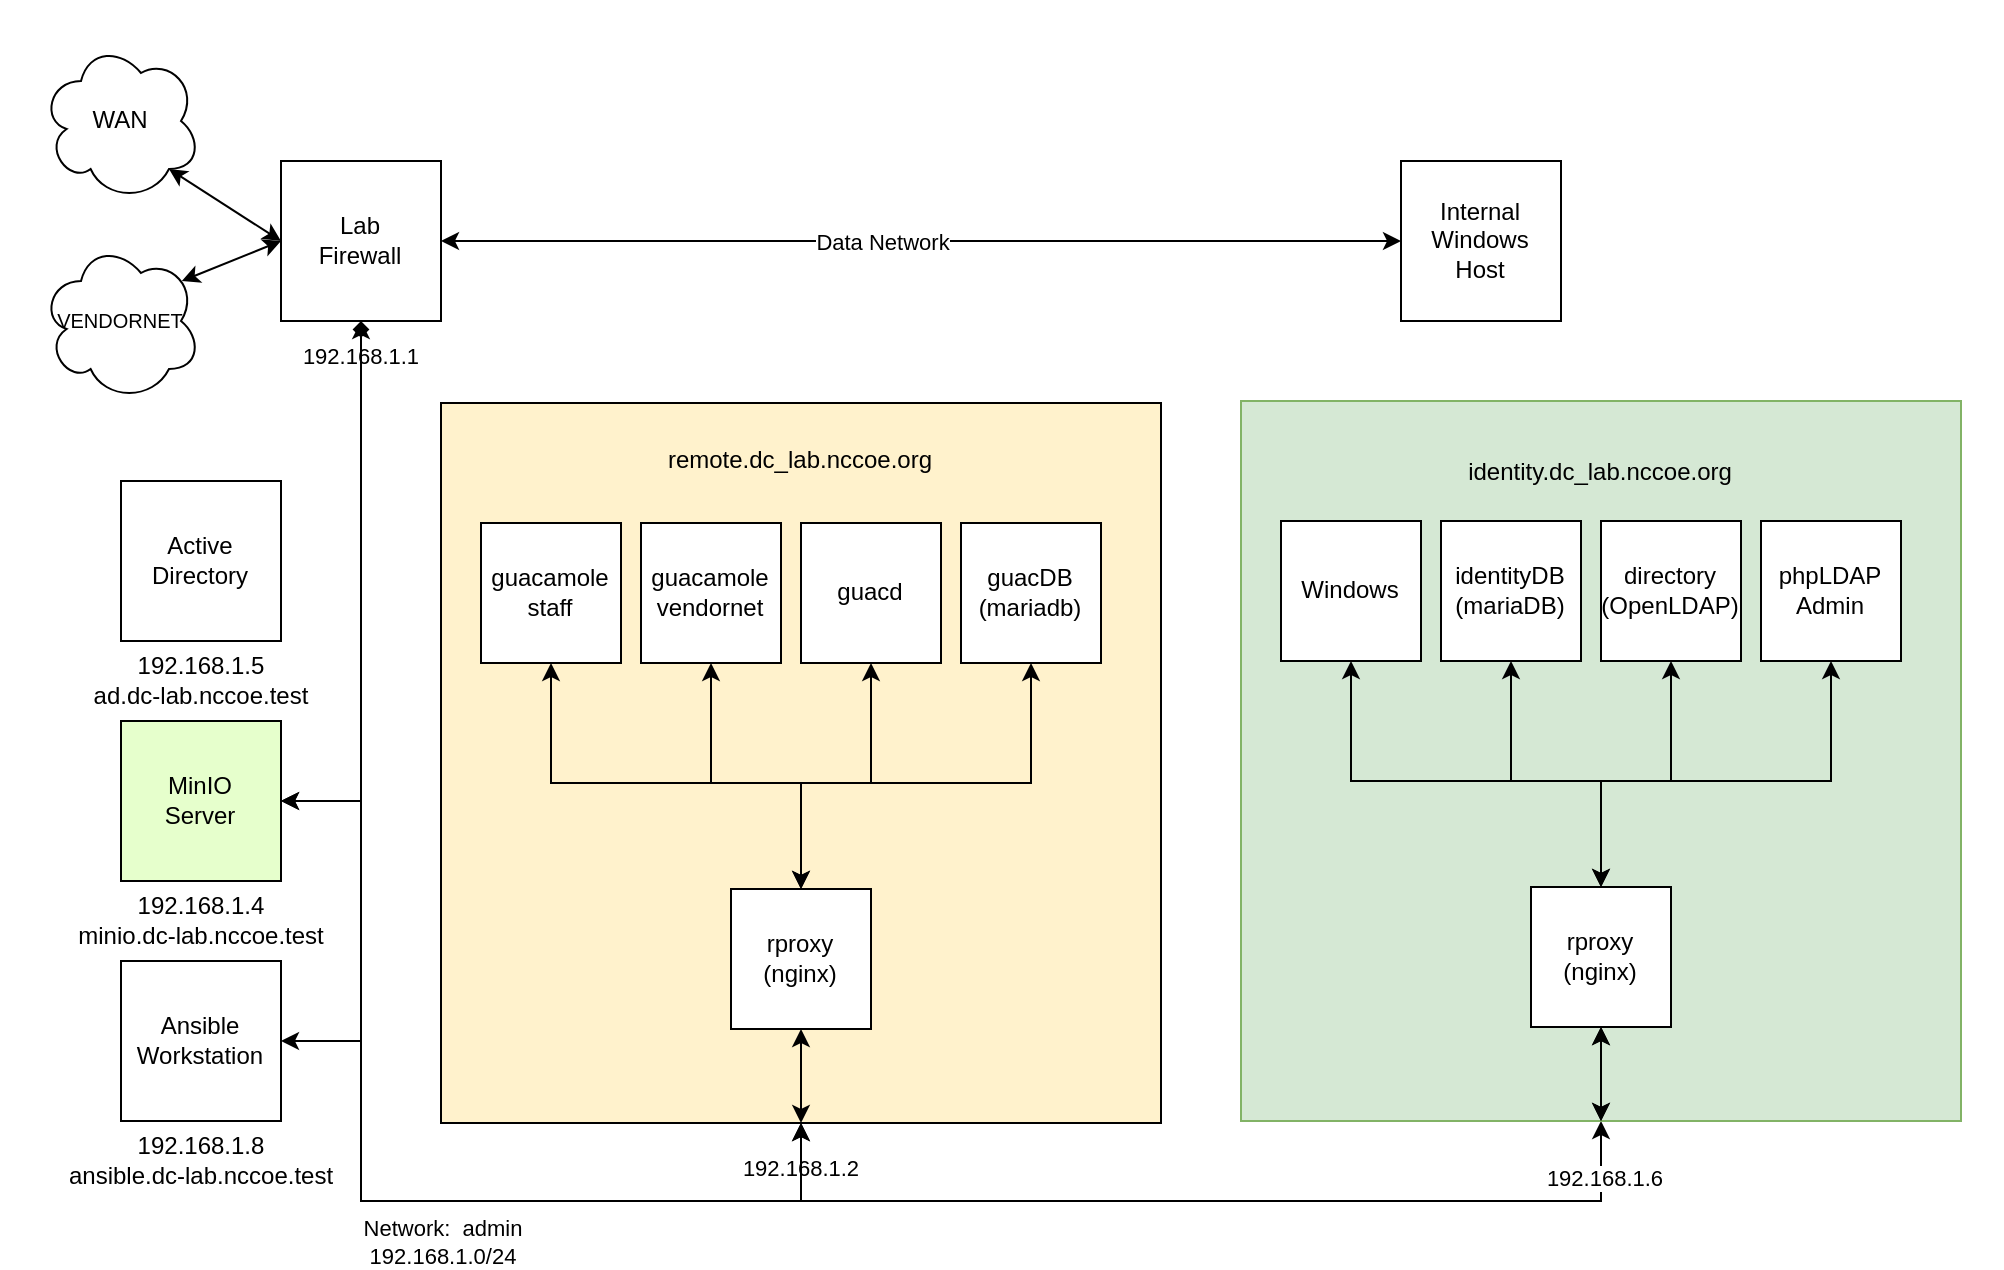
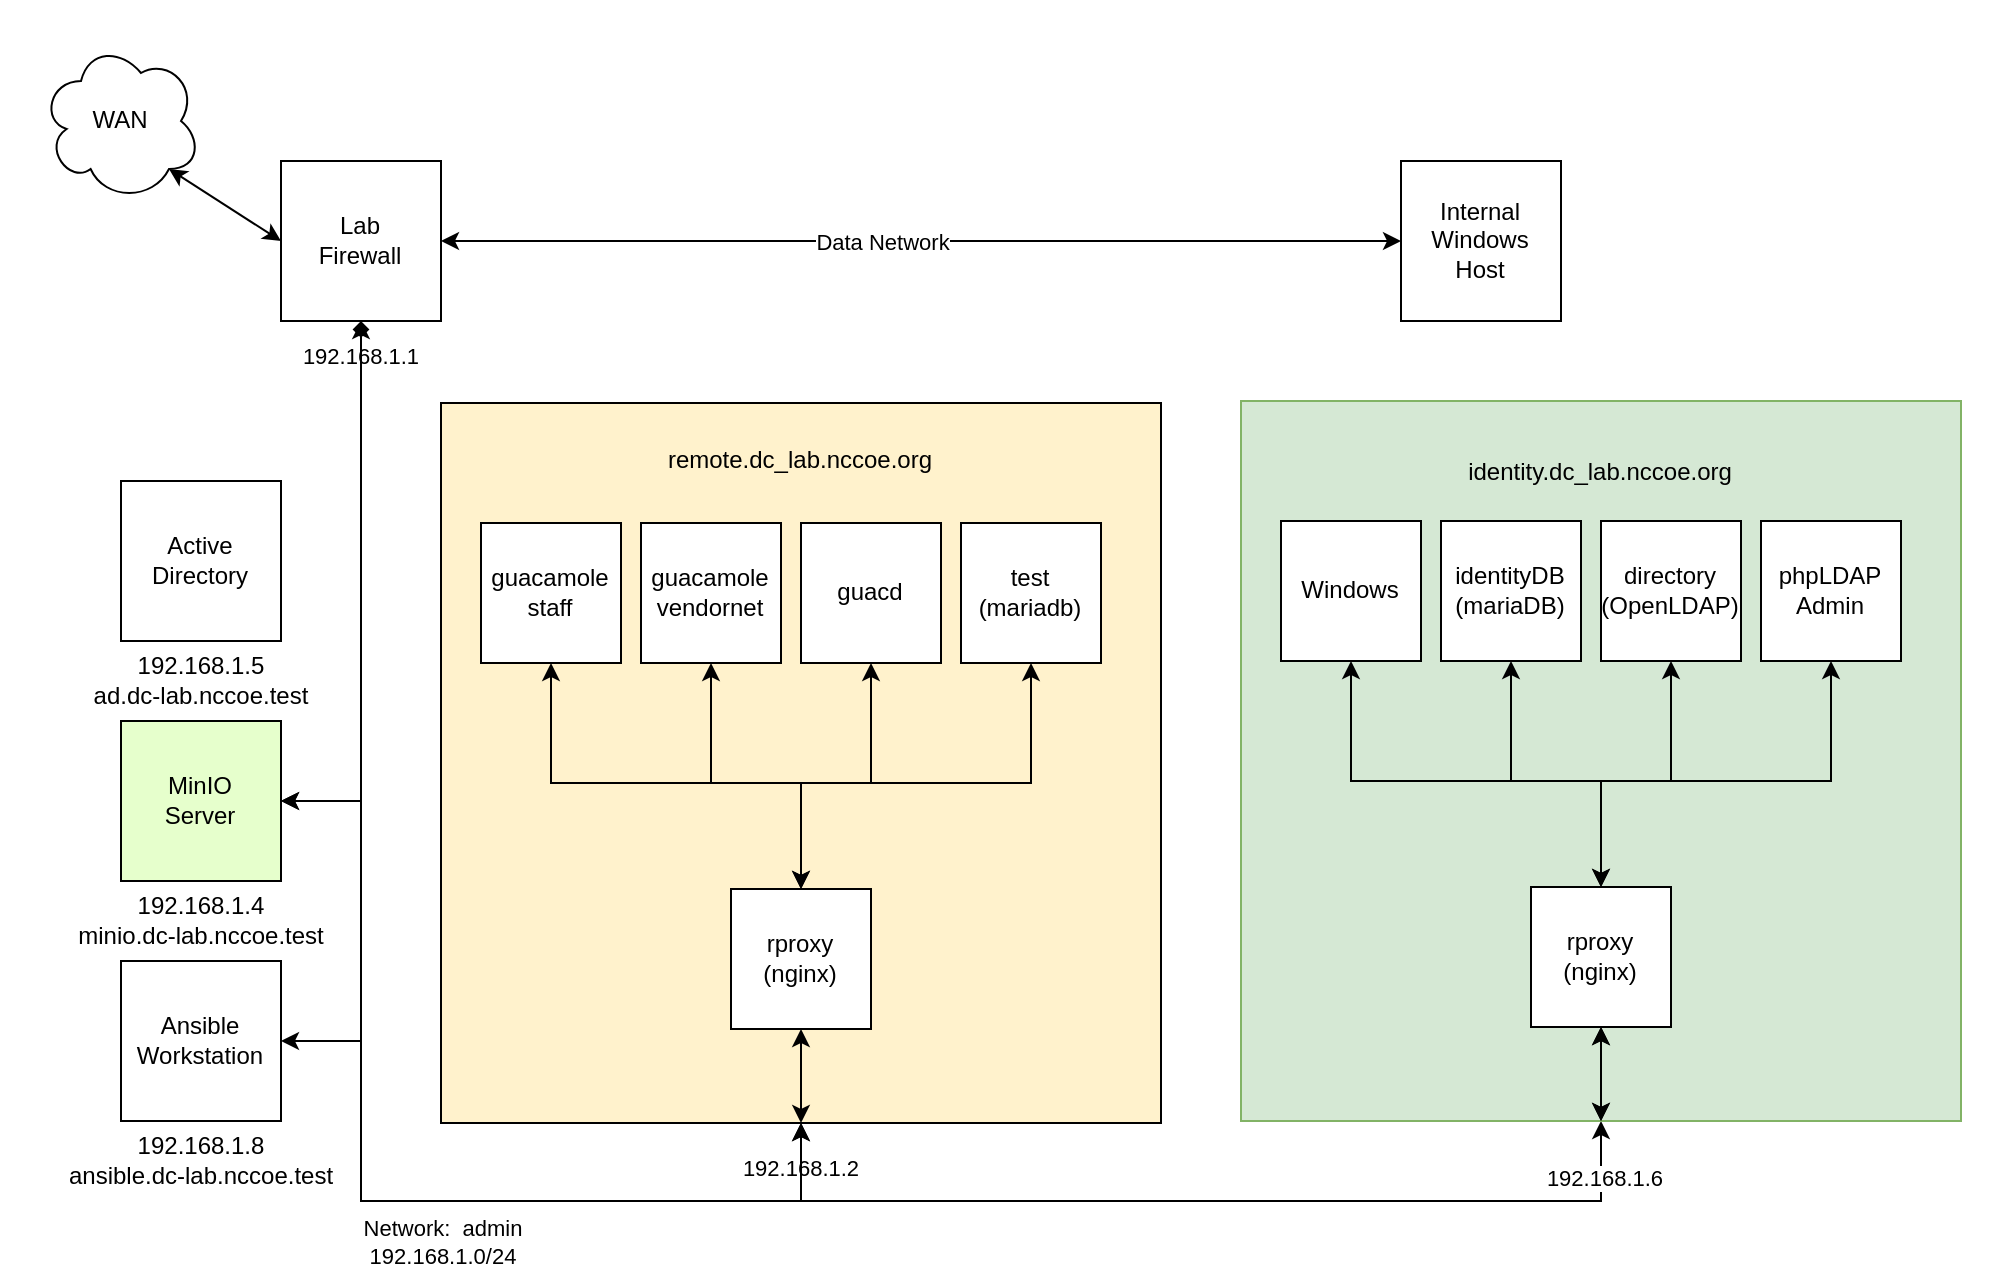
(231, 261) -> none
(121, 321) -> none
(1031, 593) -> (1031, 593)
